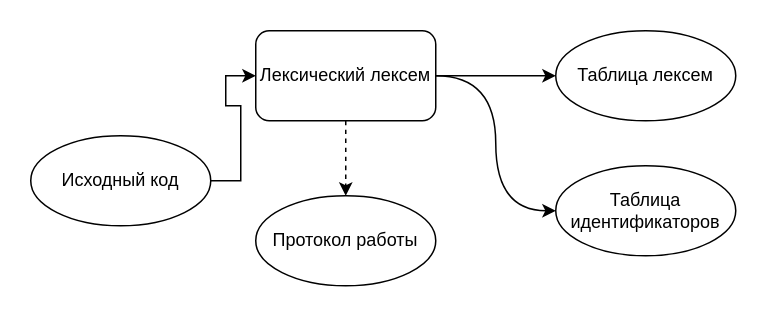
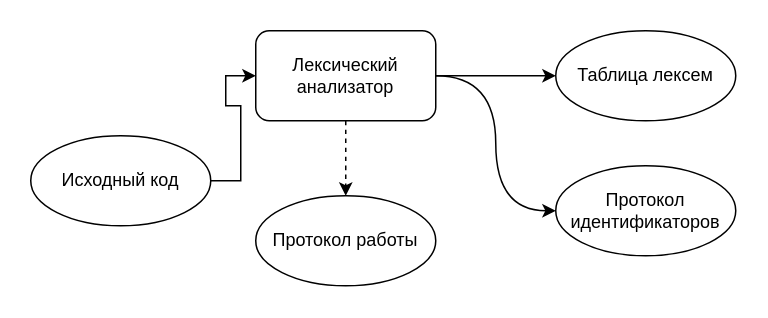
(346, 76) -> (346, 76)
(646, 211) -> (646, 211)
